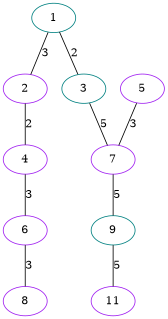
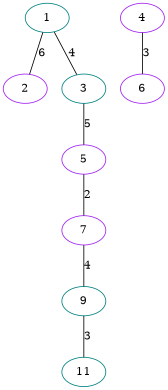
(46, 53) -> (42, 53)
(75, 53) -> (72, 53)
(25, 124) -> none
(99, 124) -> (84, 124)
(133, 124) -> (88, 195)
(117, 195) -> (88, 266)
(117, 266) -> (88, 337)
(25, 301) -> none
(113, 301) -> (84, 372)
